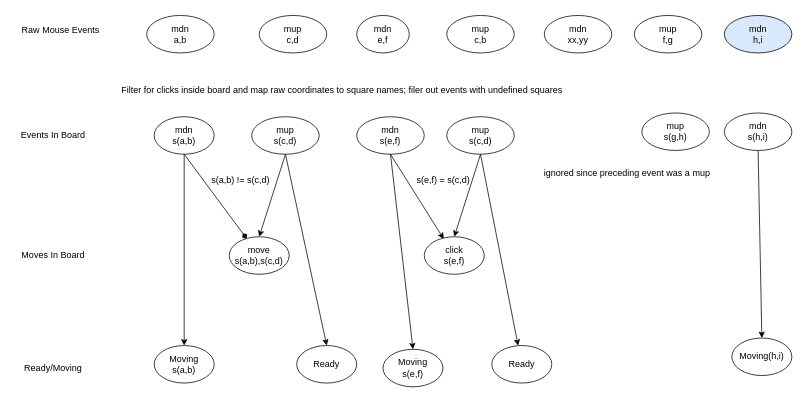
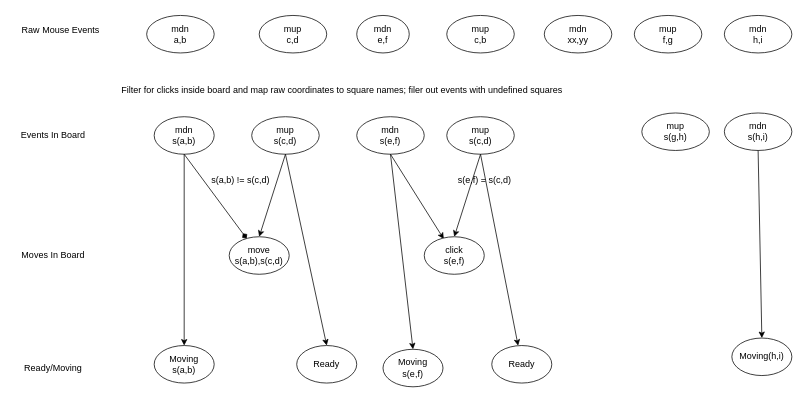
(758, 34) -> (758, 34)
(627, 173) -> none
(443, 180) -> (484, 180)
